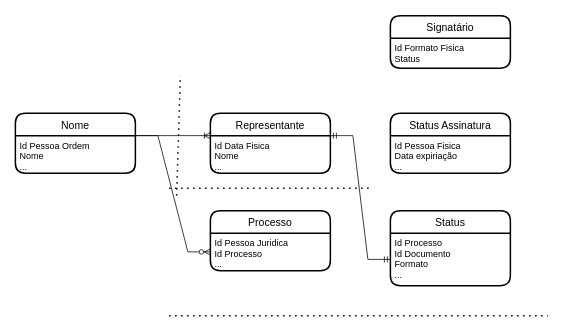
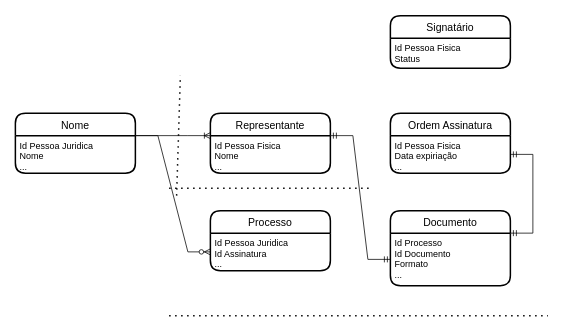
(433, 48) -> (430, 48)
(450, 125) -> (450, 125)
(55, 146) -> (60, 146)
(245, 146) -> (250, 146)
none -> (533, 194)
(450, 222) -> (450, 222)
(255, 243) -> (255, 243)
